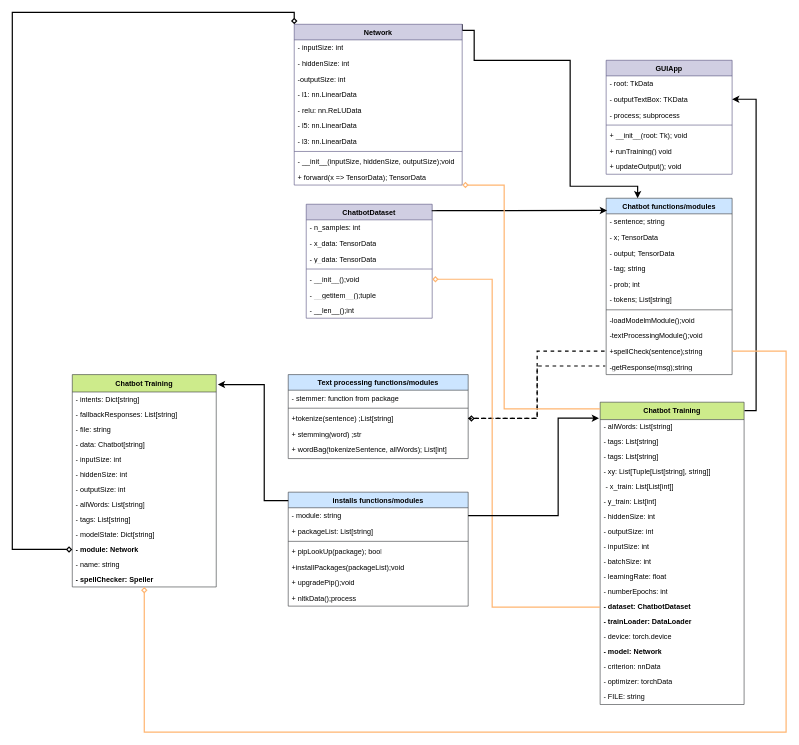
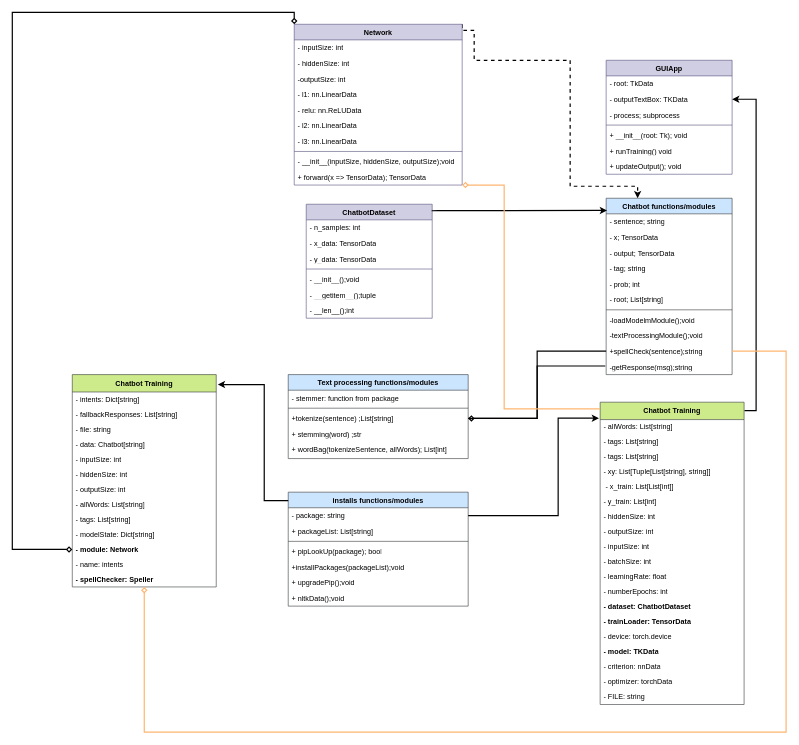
(570, 92) -> (570, 92)
(331, 126) -> (331, 126)
(650, 300) -> (646, 300)
(564, 351) -> (564, 351)
(571, 366) -> (571, 366)
(319, 516) -> (322, 516)
(100, 565) -> (102, 565)
(330, 599) -> (323, 599)
(492, 606) -> none
(651, 623) -> (651, 623)
(632, 653) -> (630, 653)
